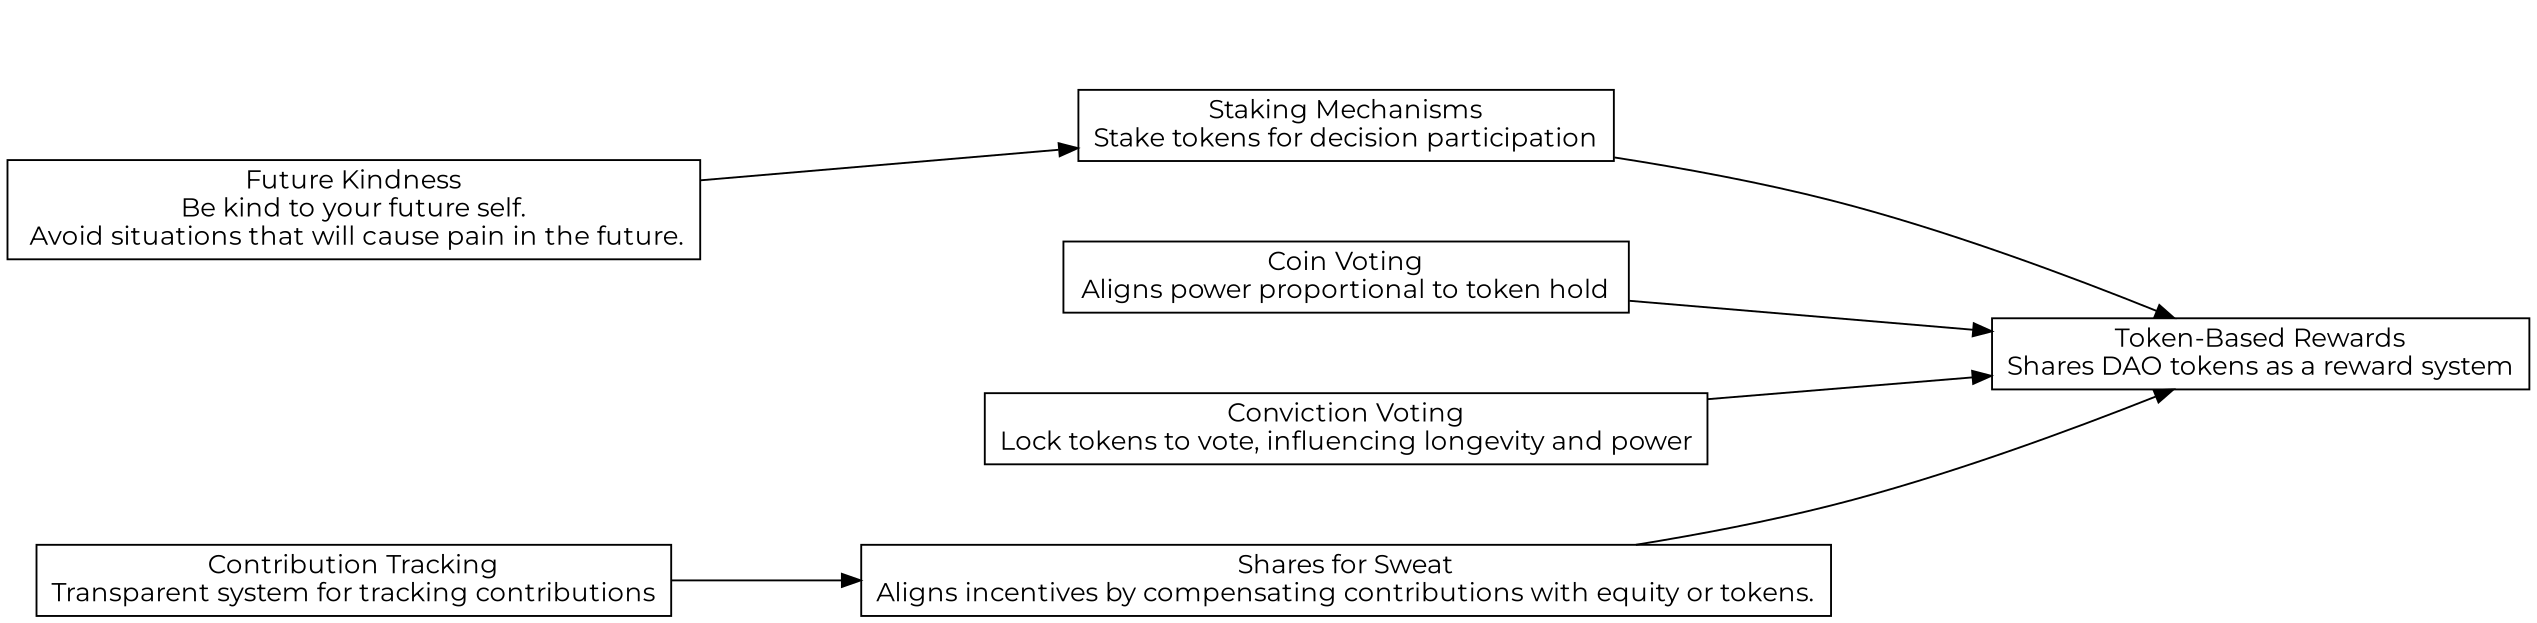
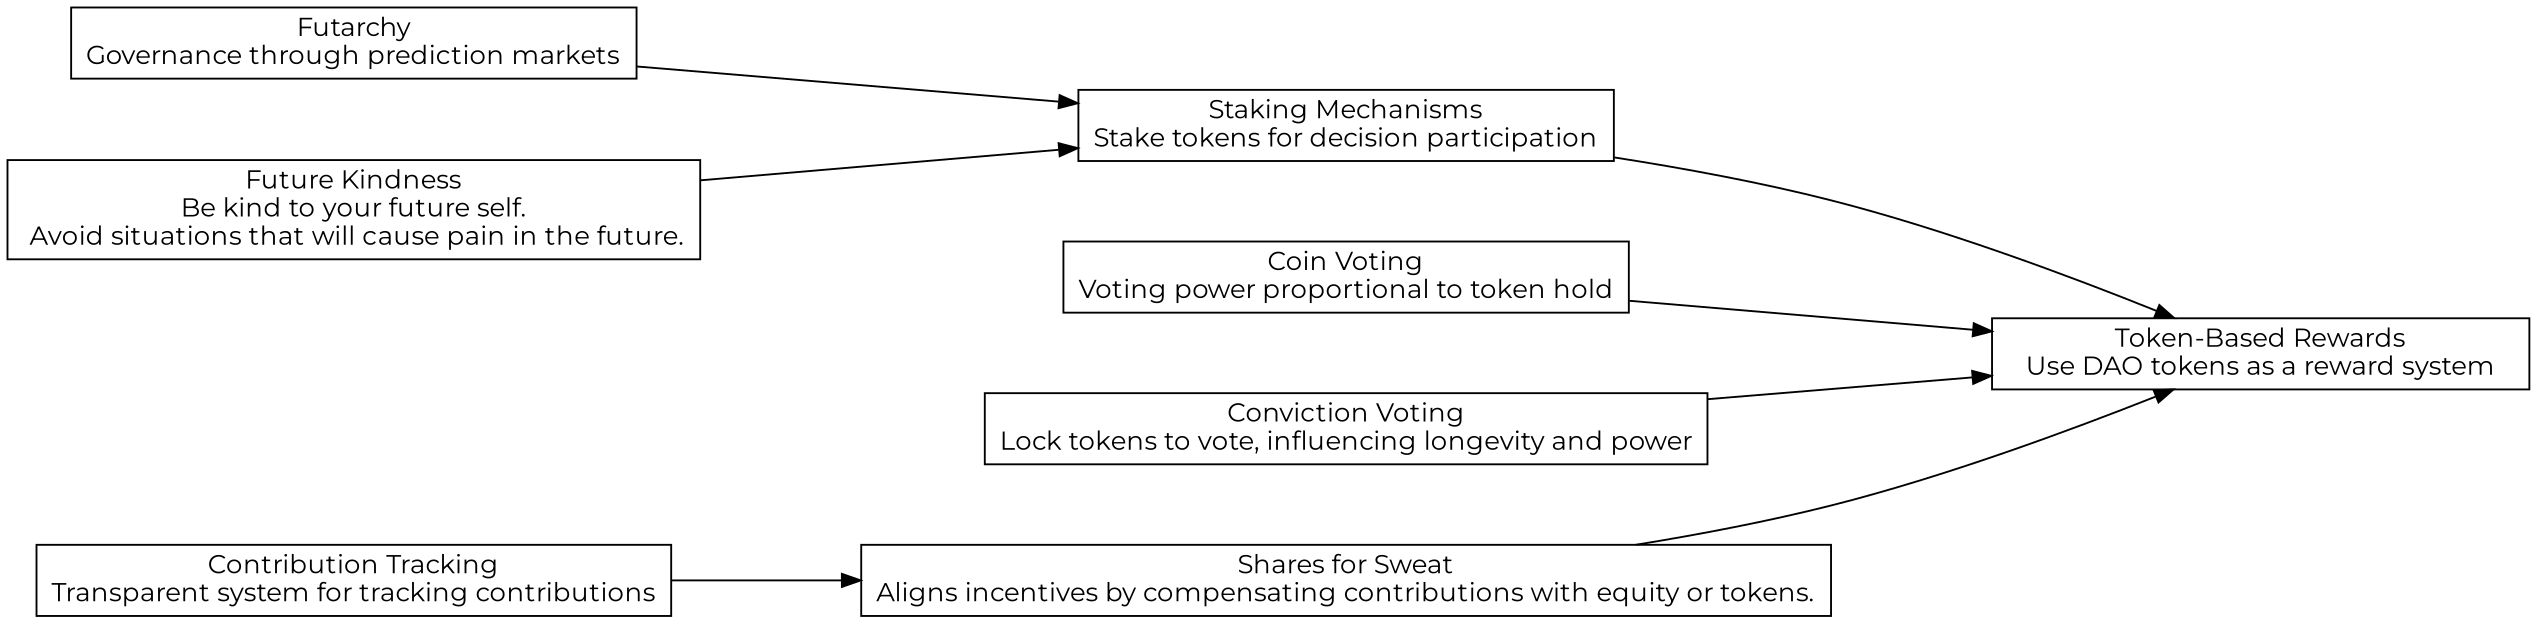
none -> (354, 43)
(1346, 277) -> (1346, 277)
(2261, 354) -> (2261, 354)
